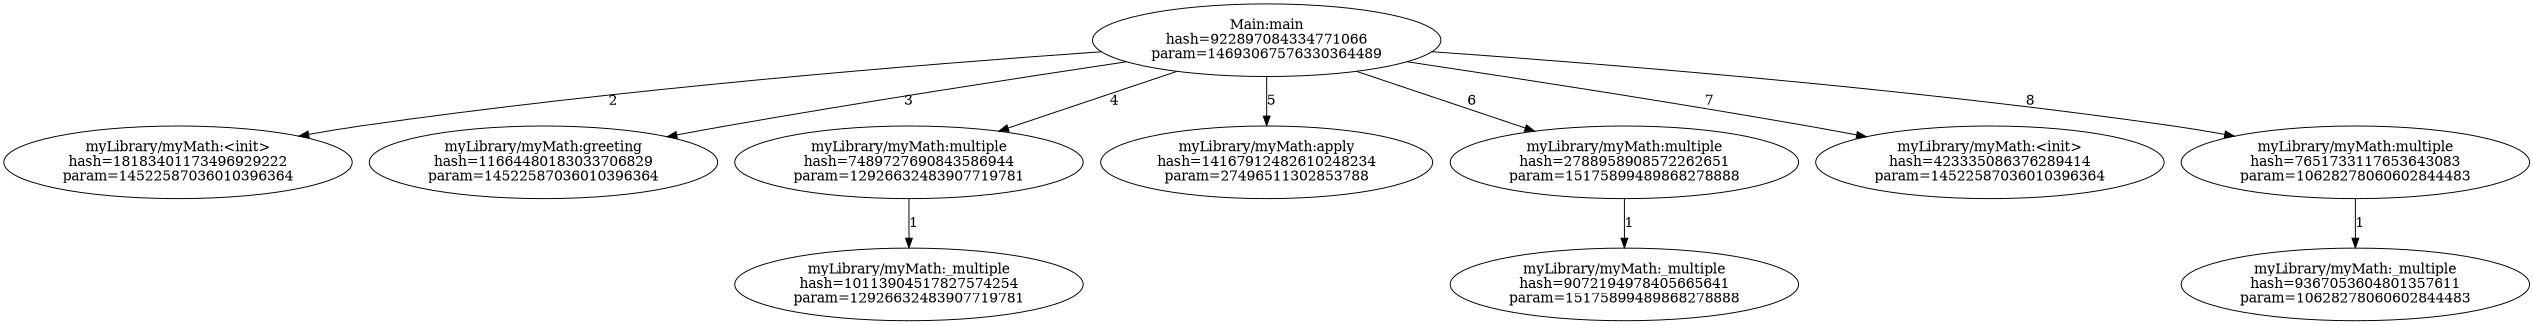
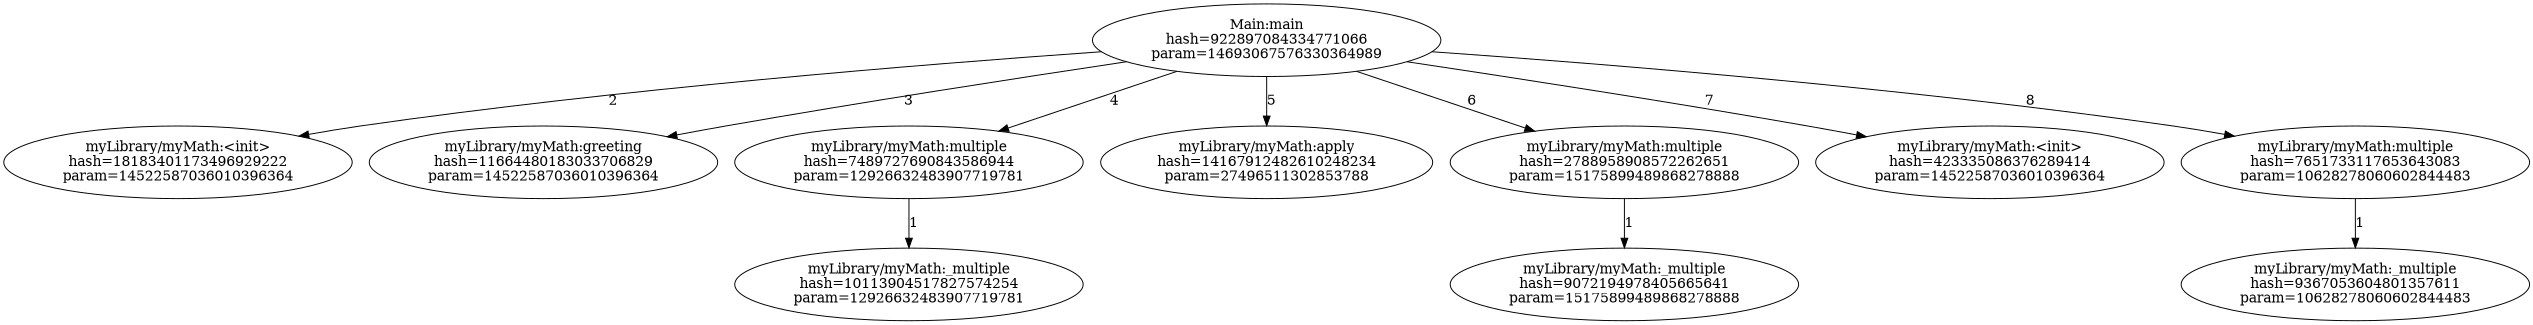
(1267, 40) -> (1267, 40)
